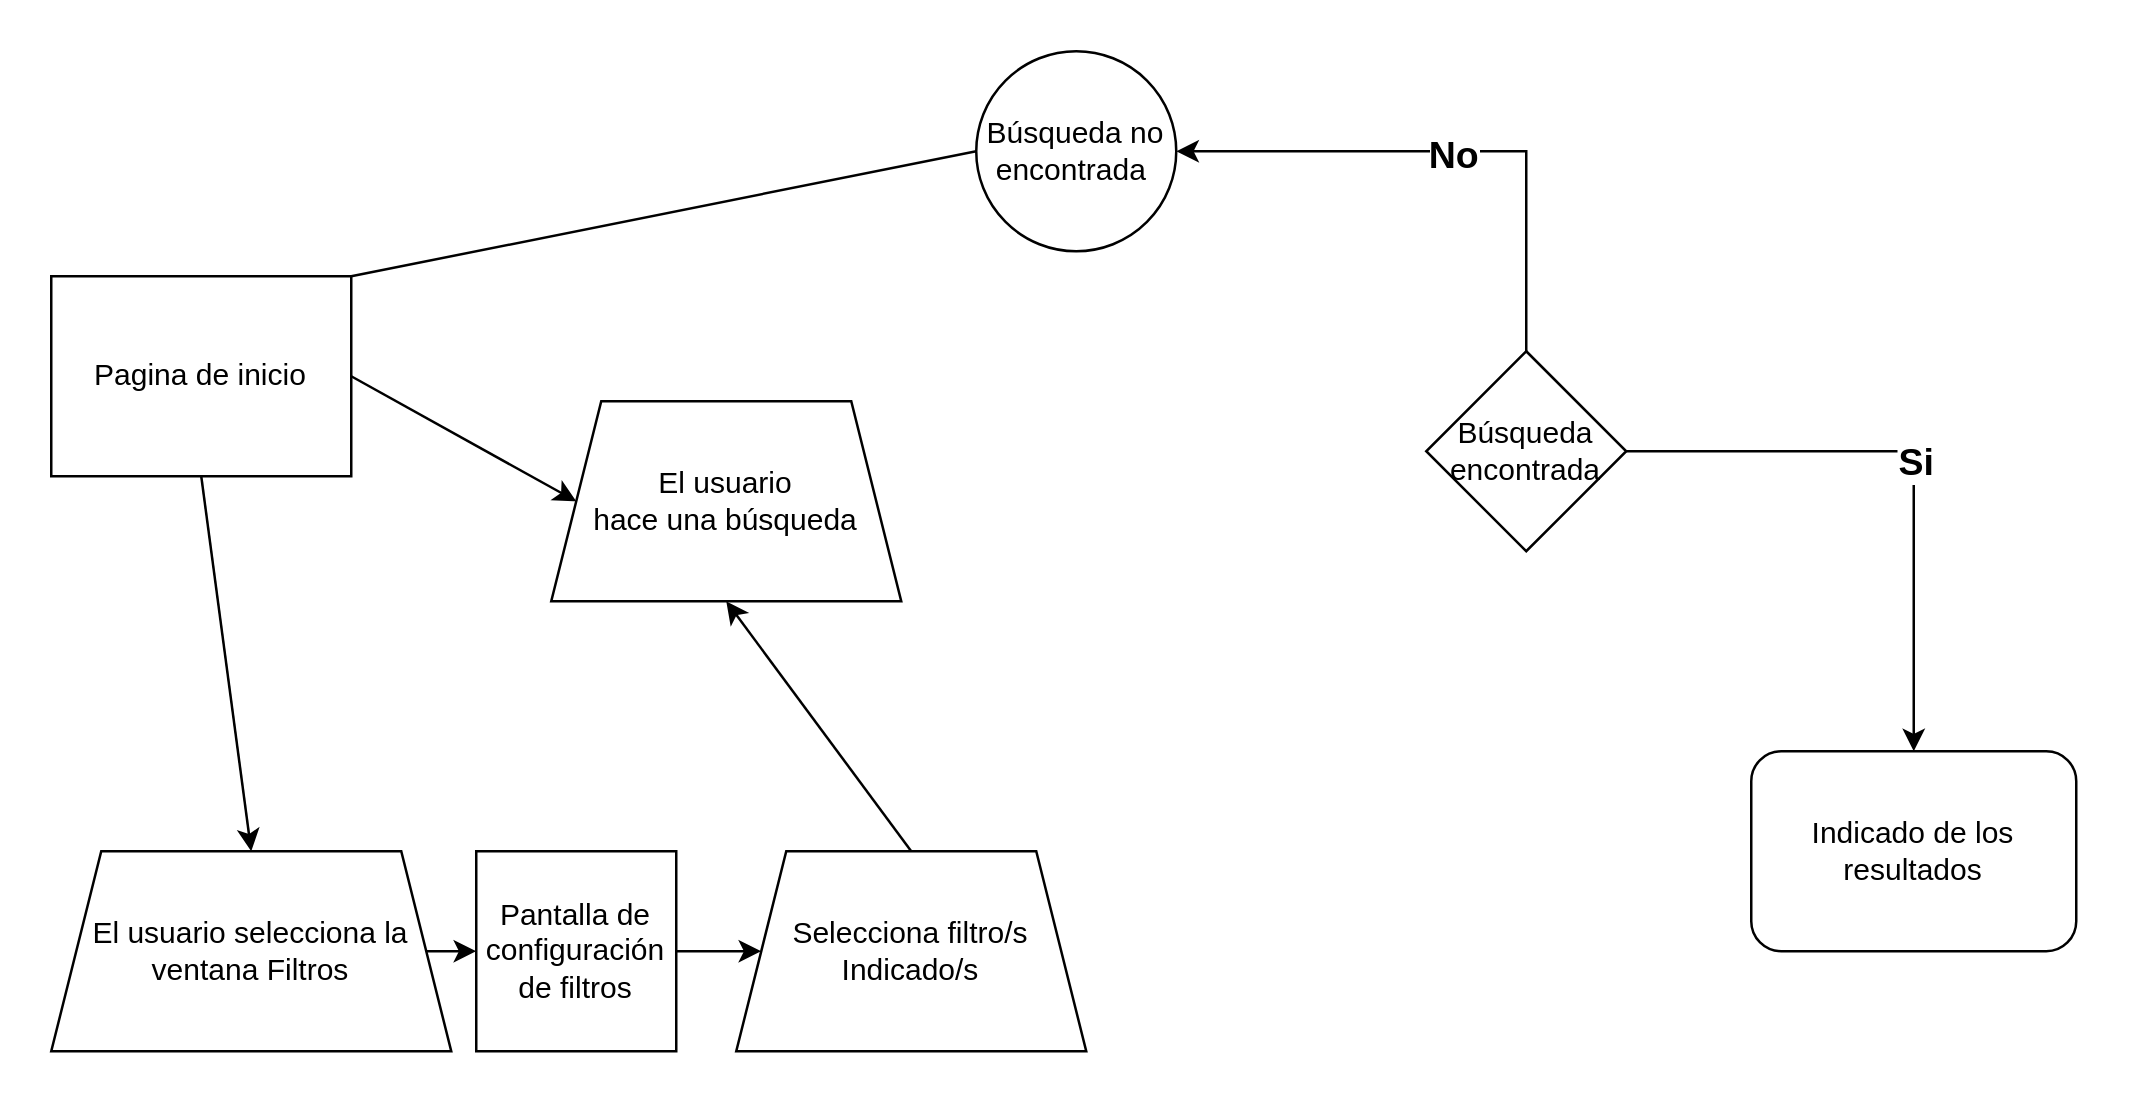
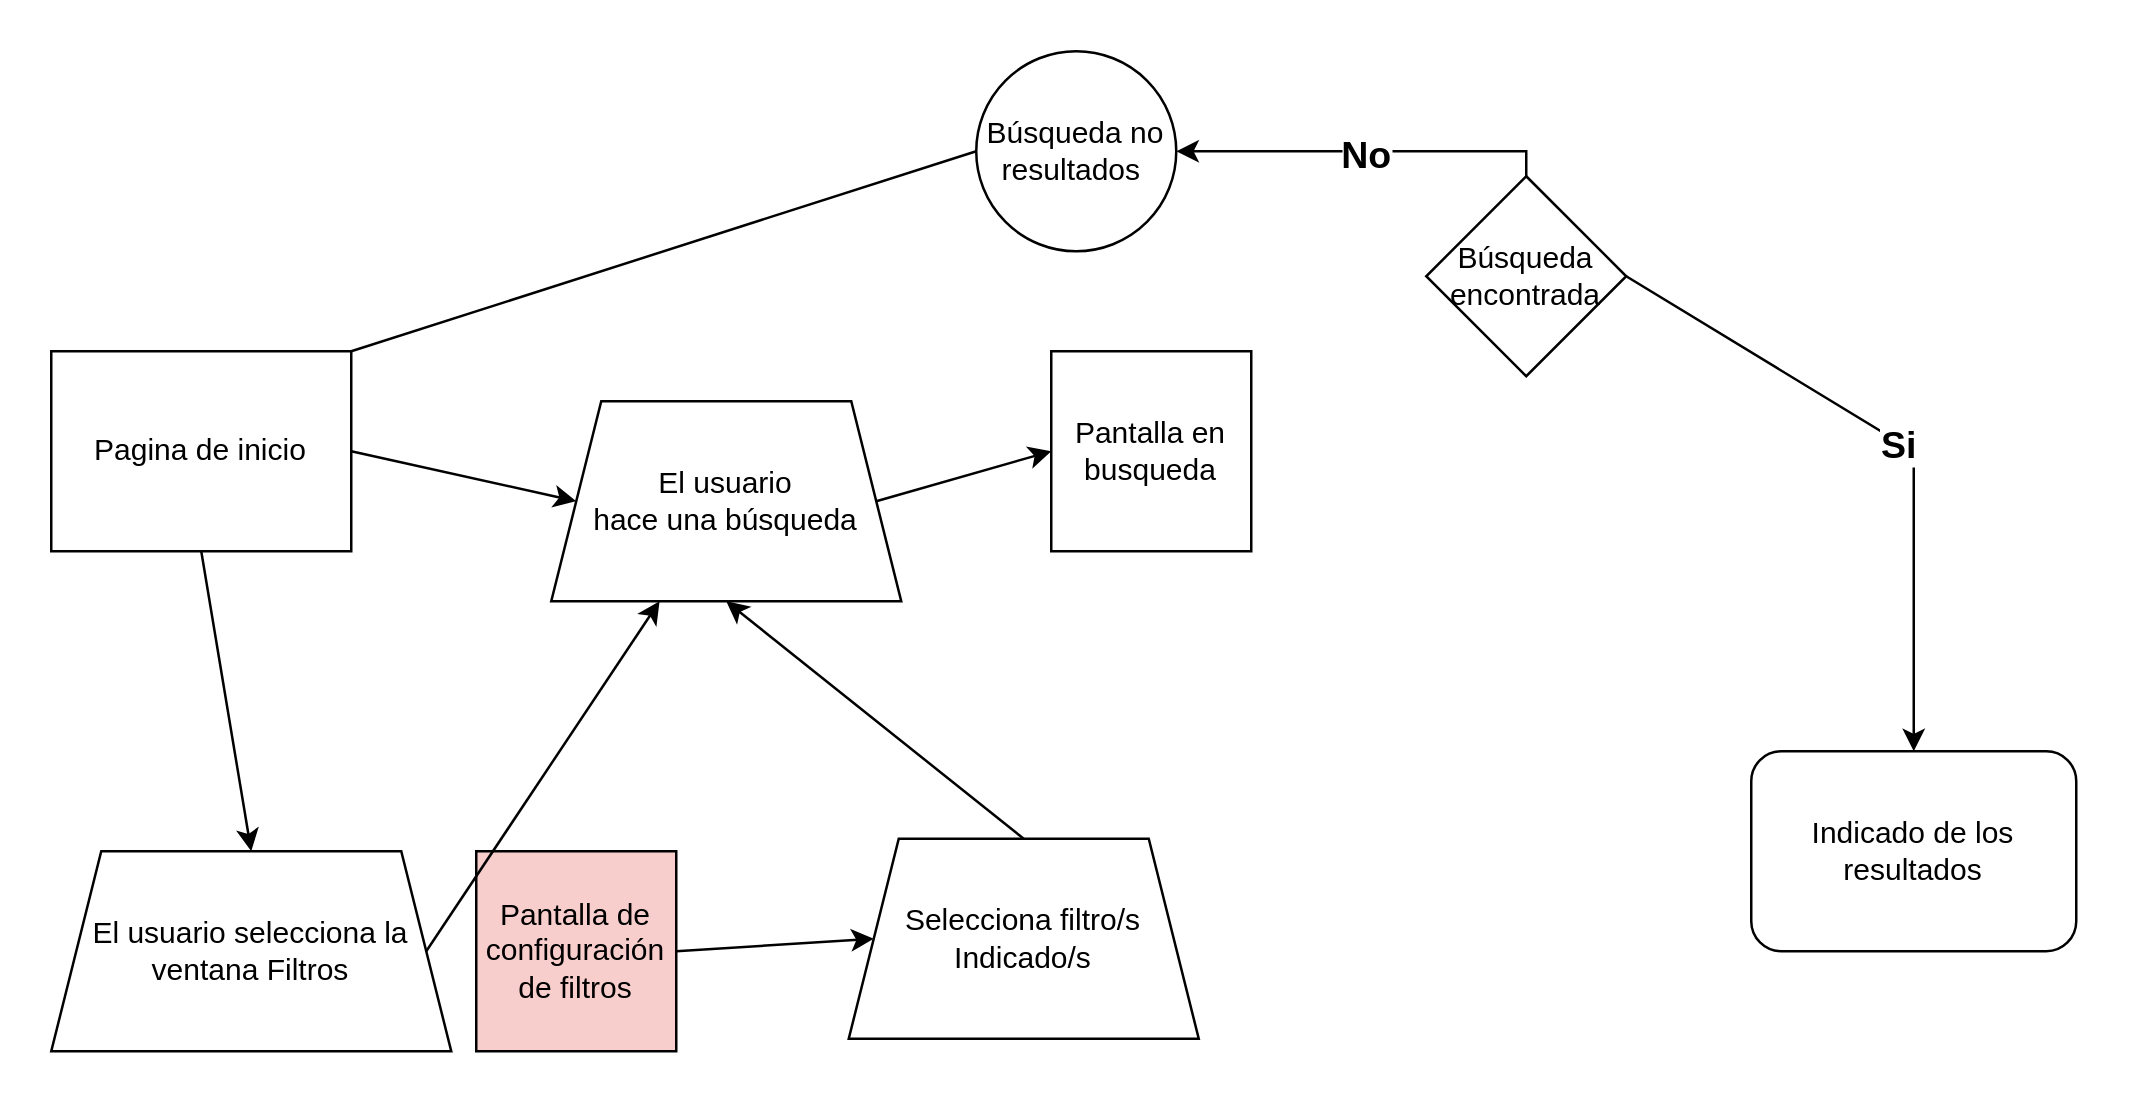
(1076, 151) -> (1076, 151)
(201, 376) -> (201, 451)
none -> (1151, 451)
(1526, 451) -> (1526, 276)
none -> (956, 478)
(443, 951) -> (539, 783)
(576, 951) -> (576, 951)
(911, 951) -> (1024, 939)
